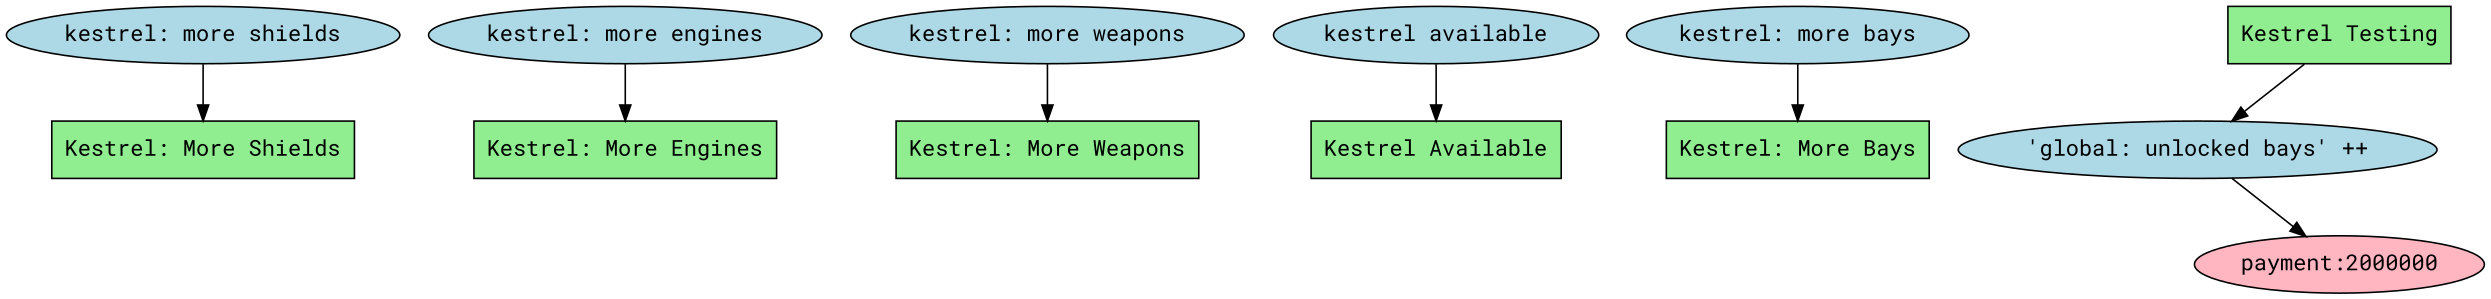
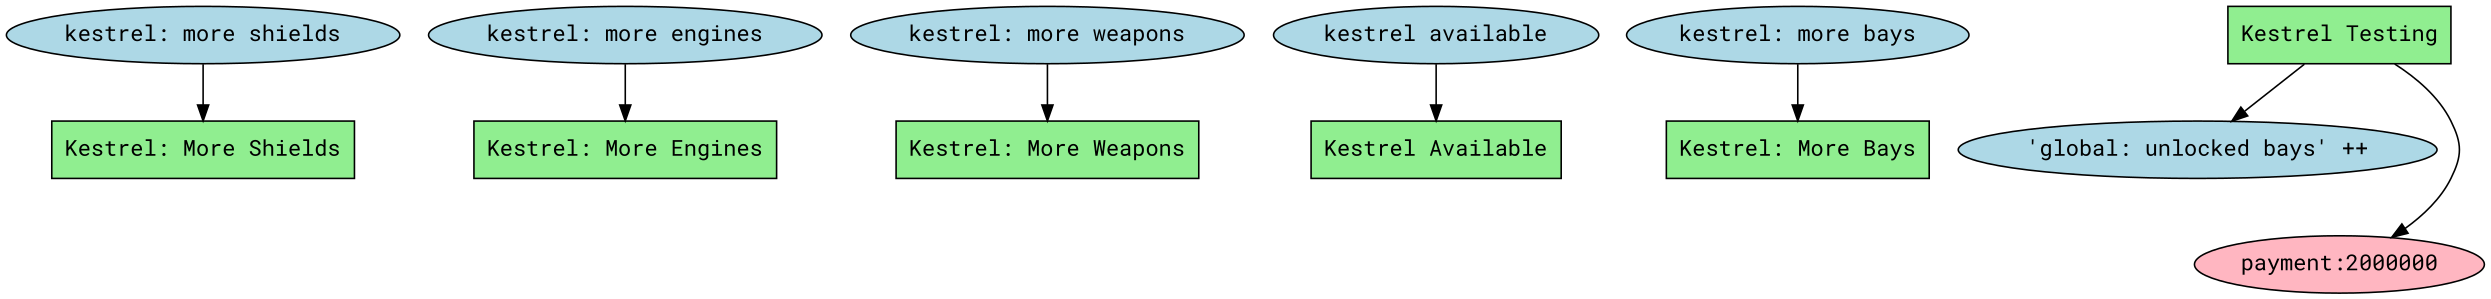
(2263, 202) -> (2459, 144)
